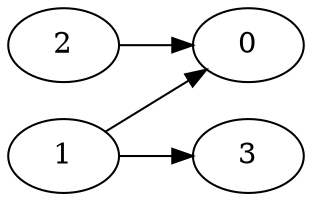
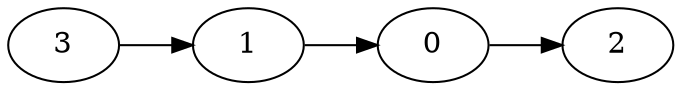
(146, 45) -> (515, 45)
(146, 156) -> (146, 45)
